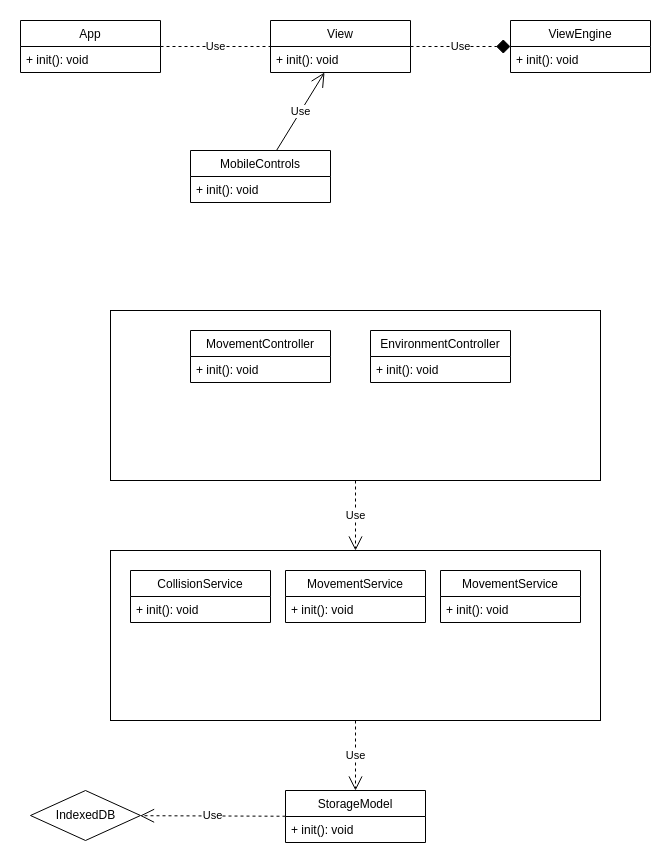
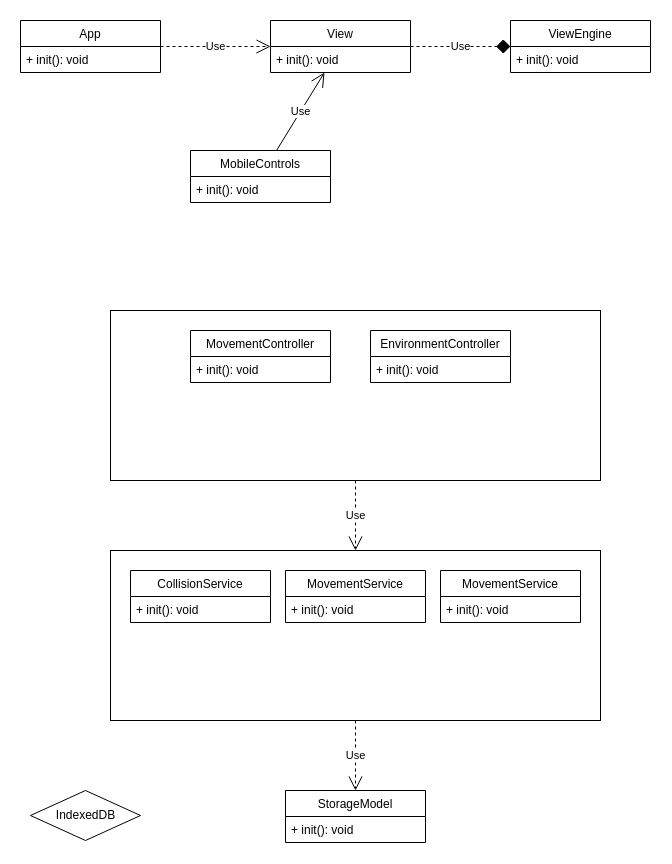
(265, 47) -> (265, 47)
(213, 816) -> none
